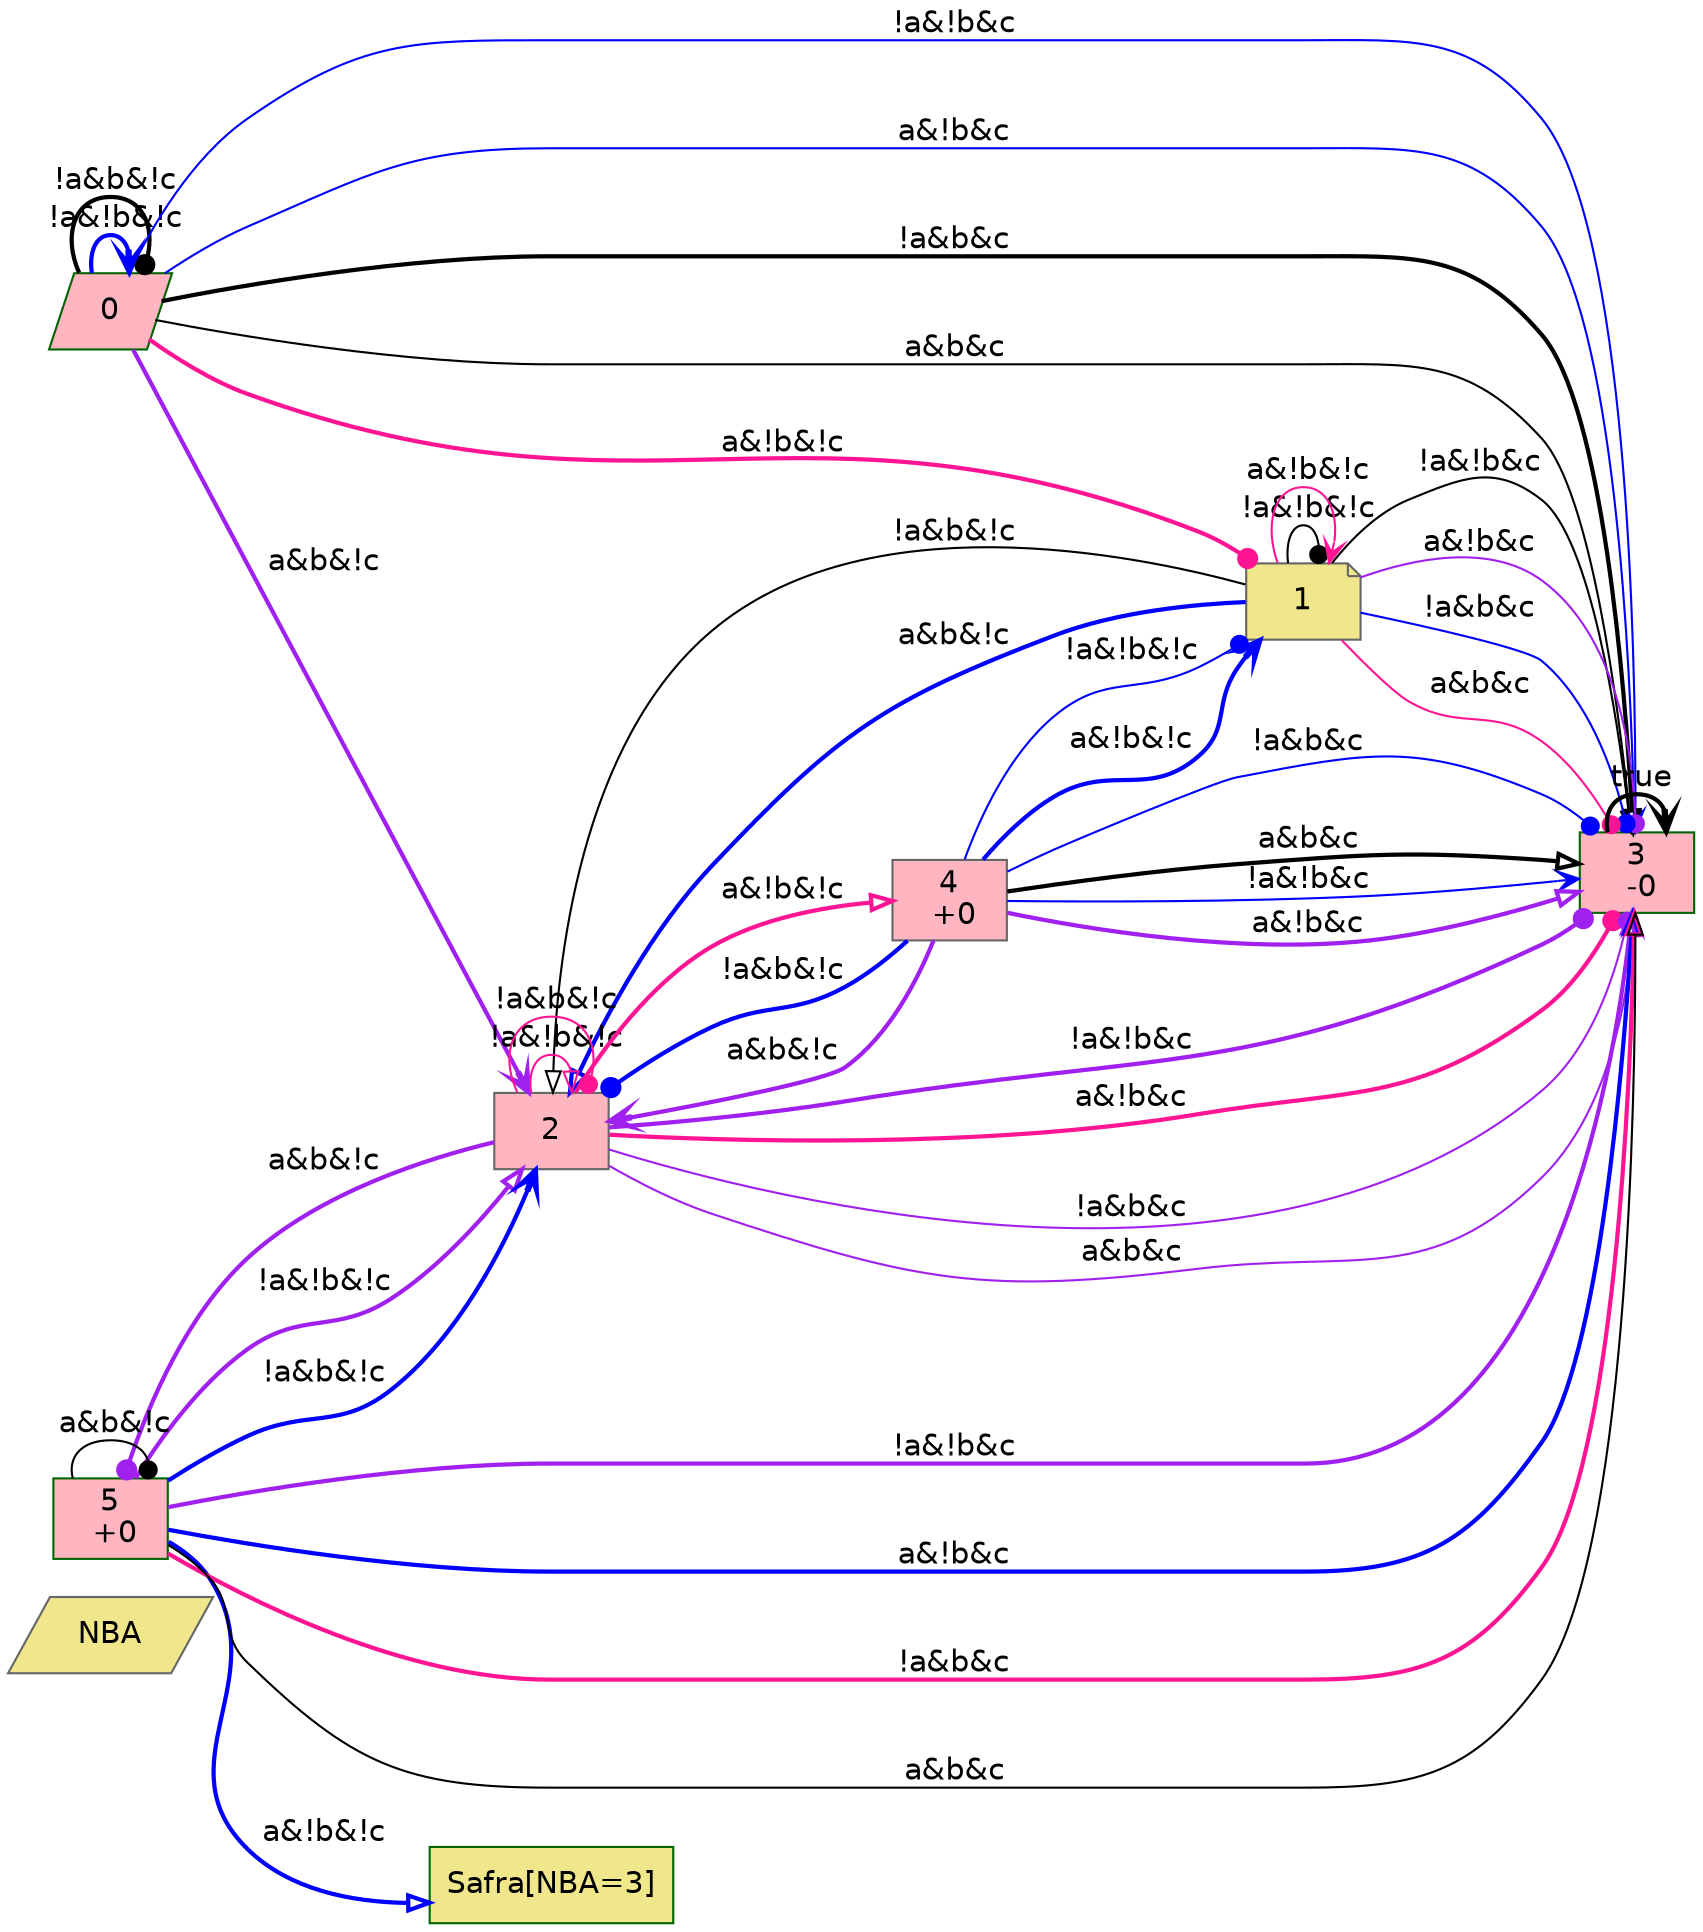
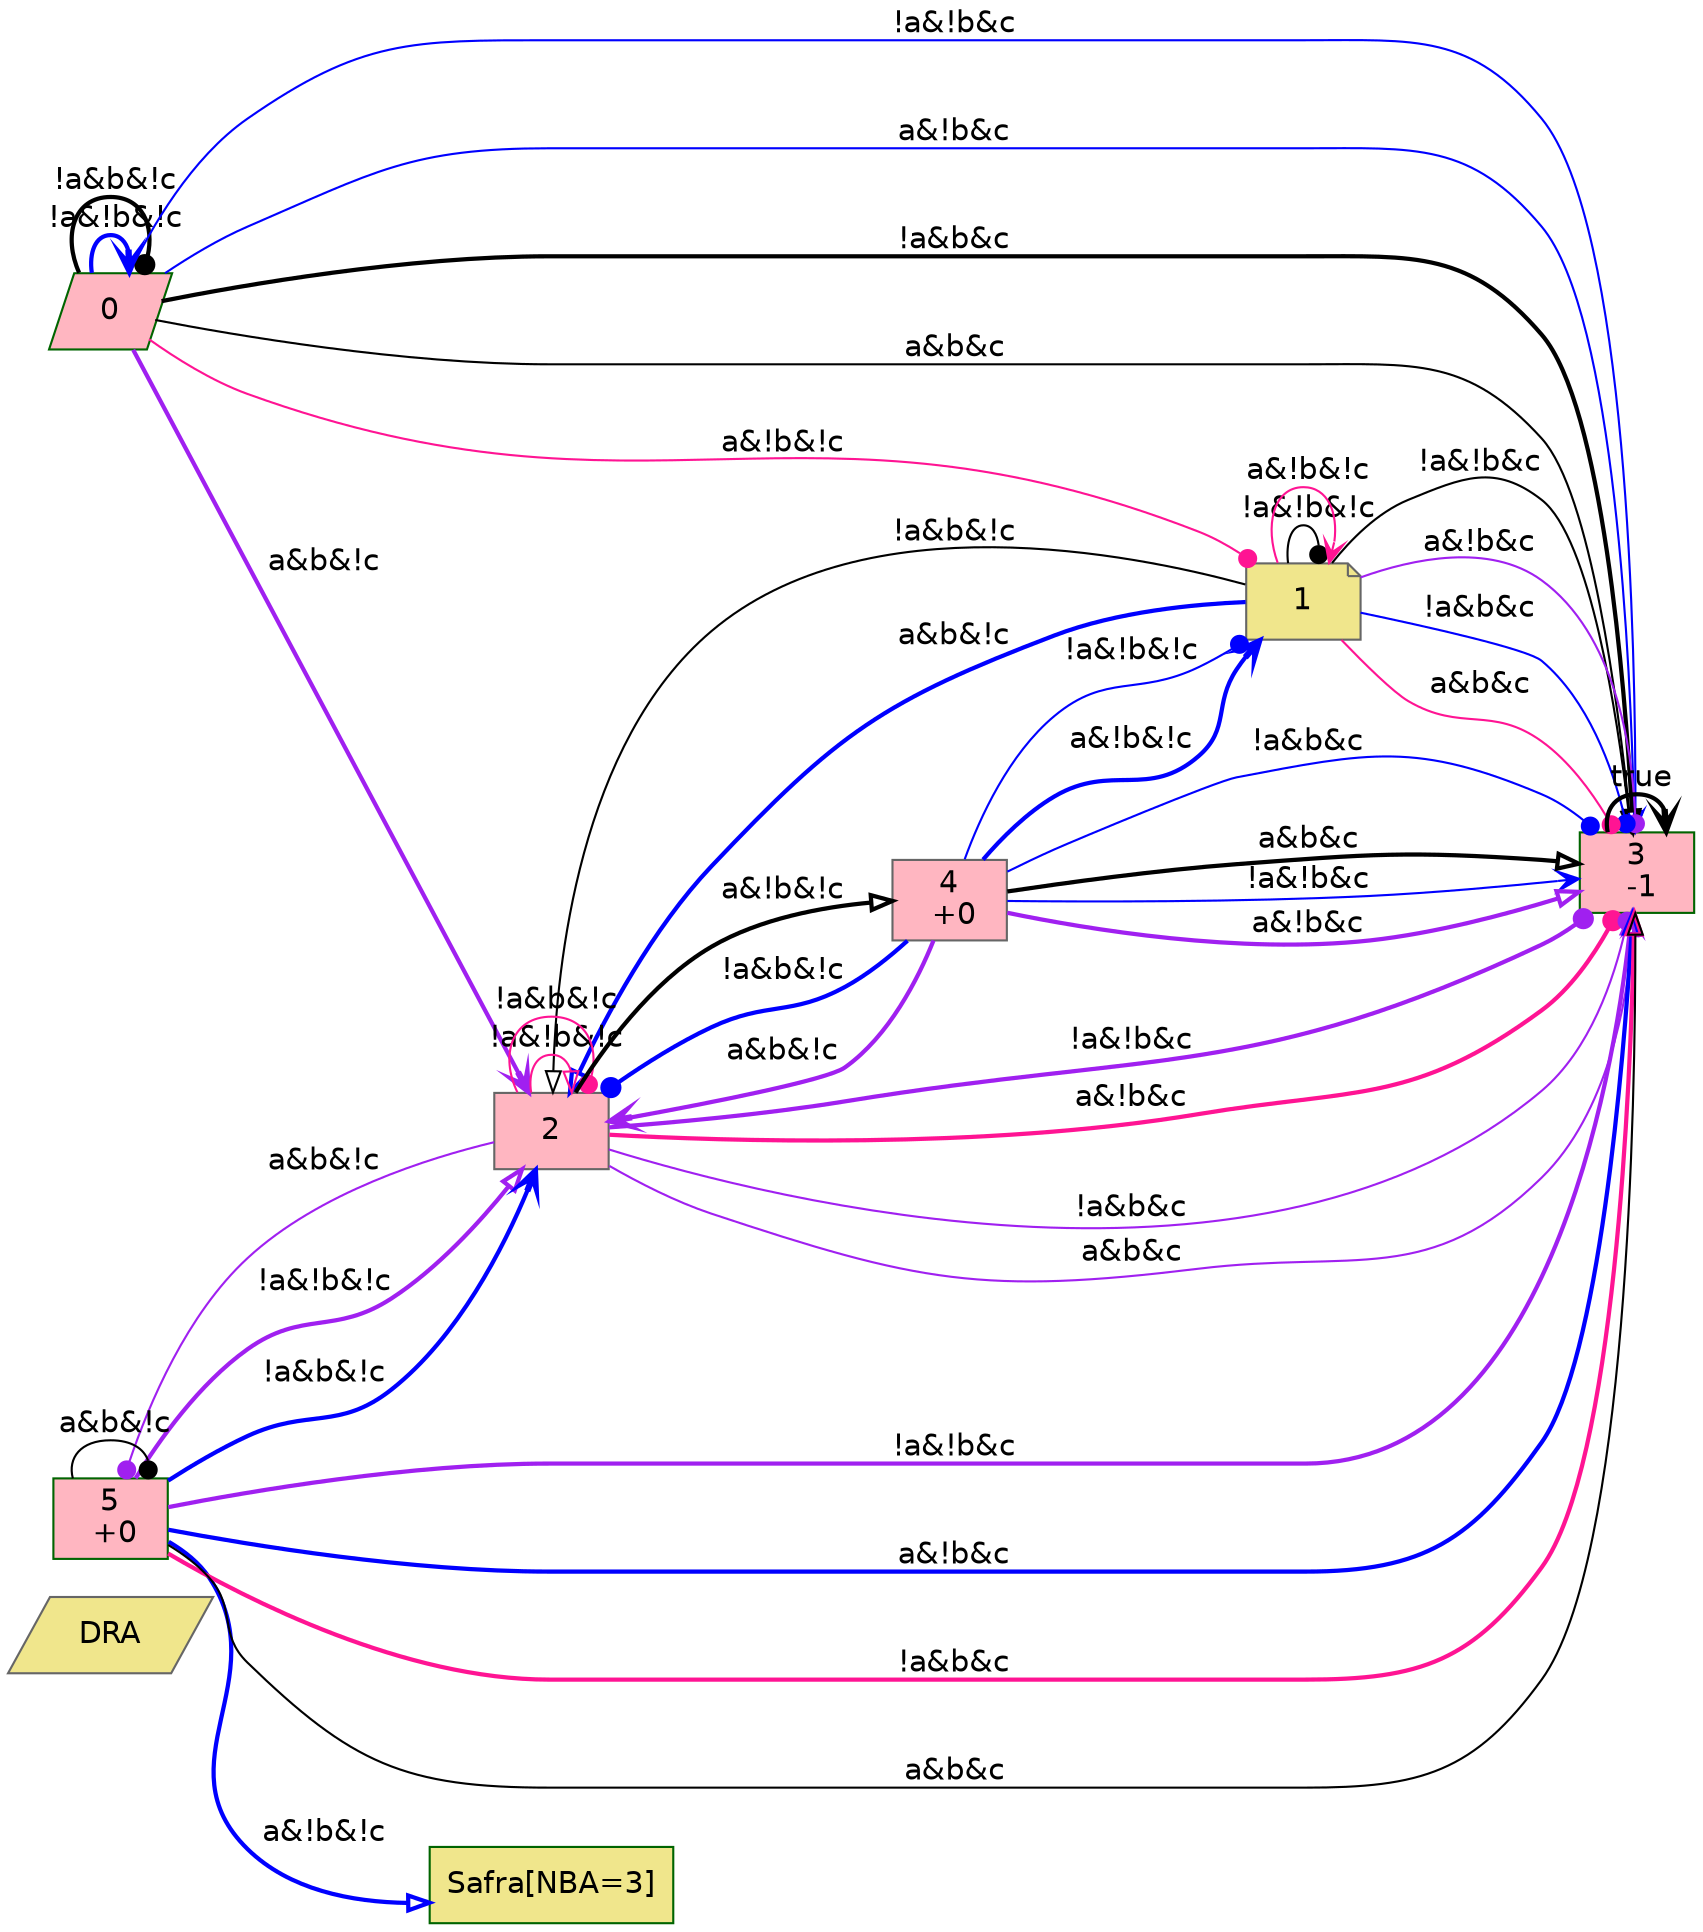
(691, 460) -> (691, 460)
(1637, 873) -> (1637, 873)
(697, 956) -> (697, 956)
(262, 1246) -> (262, 1246)
(111, 1635) -> (111, 1635)
